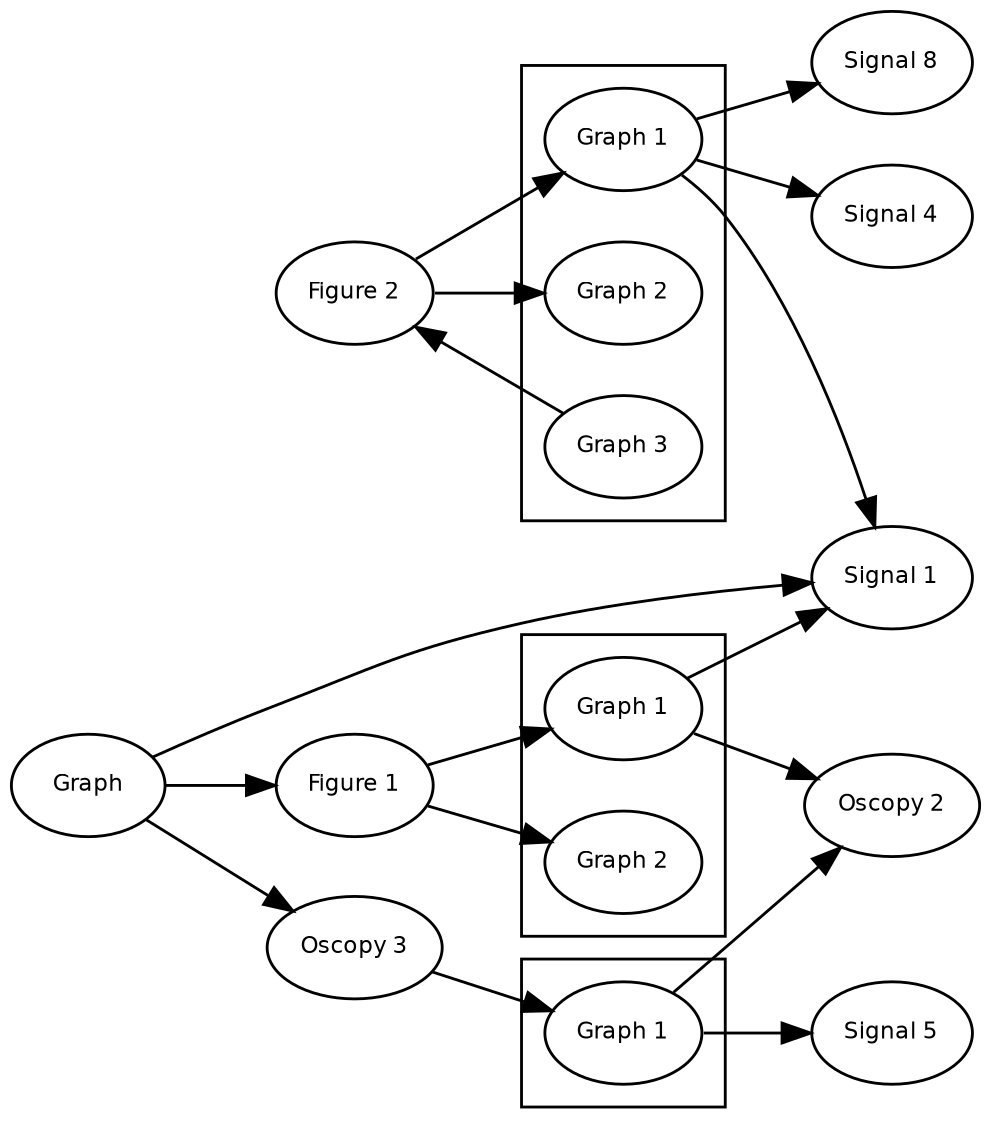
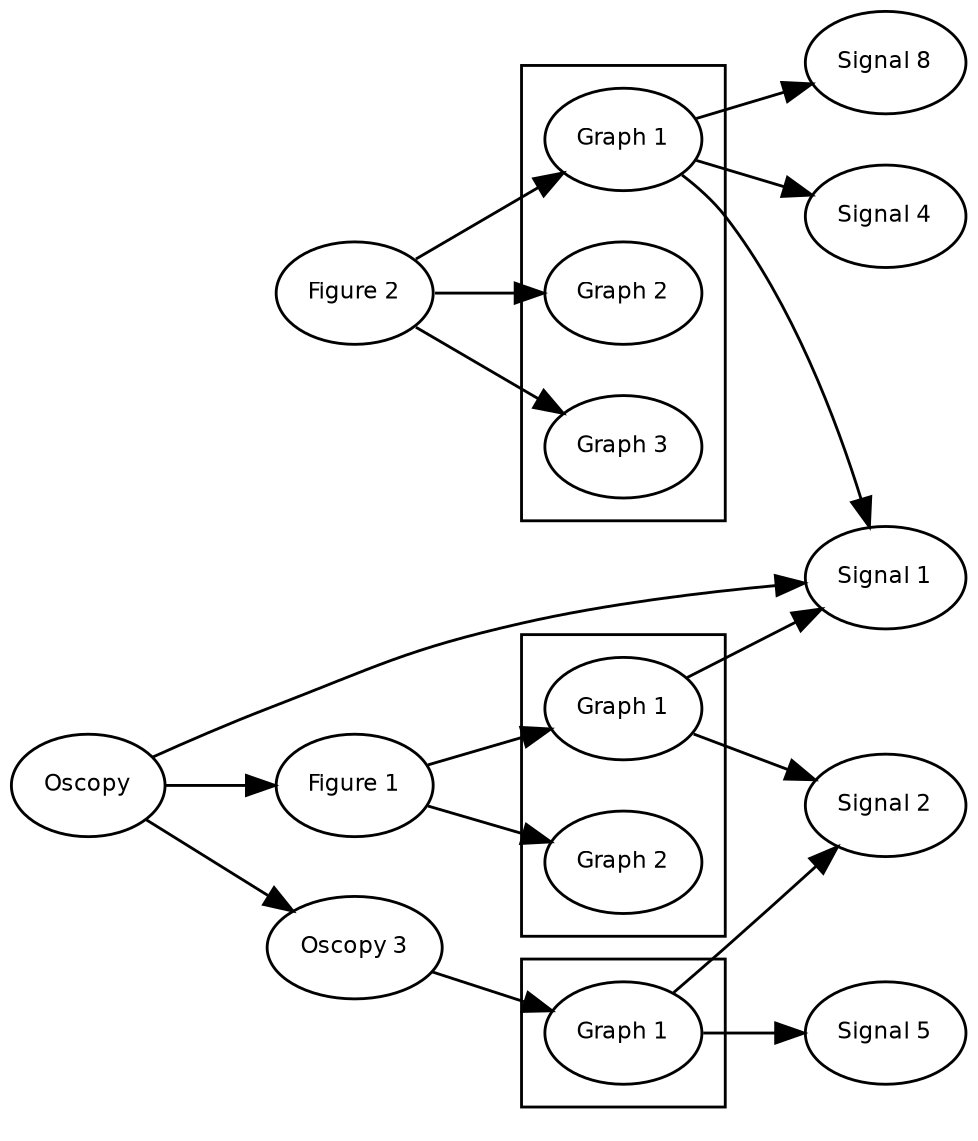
(502, 378) -> (477, 363)
(88, 785) -> (88, 785)
(892, 805) -> (886, 805)
